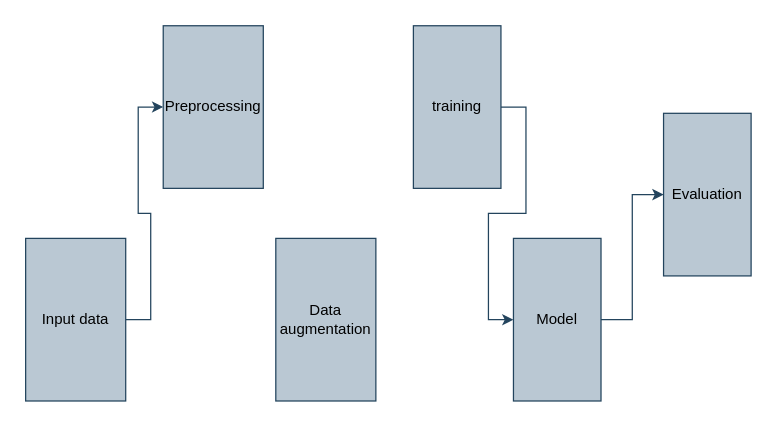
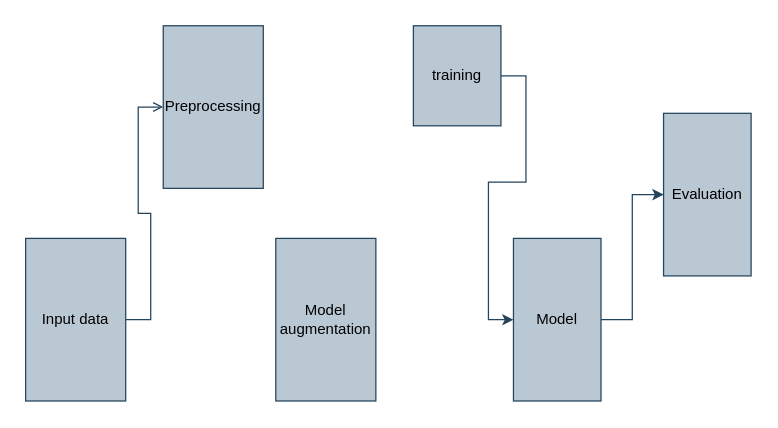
(153, 107) -> (154, 107)
(457, 107) -> (457, 76)
(326, 319) -> (326, 319)
